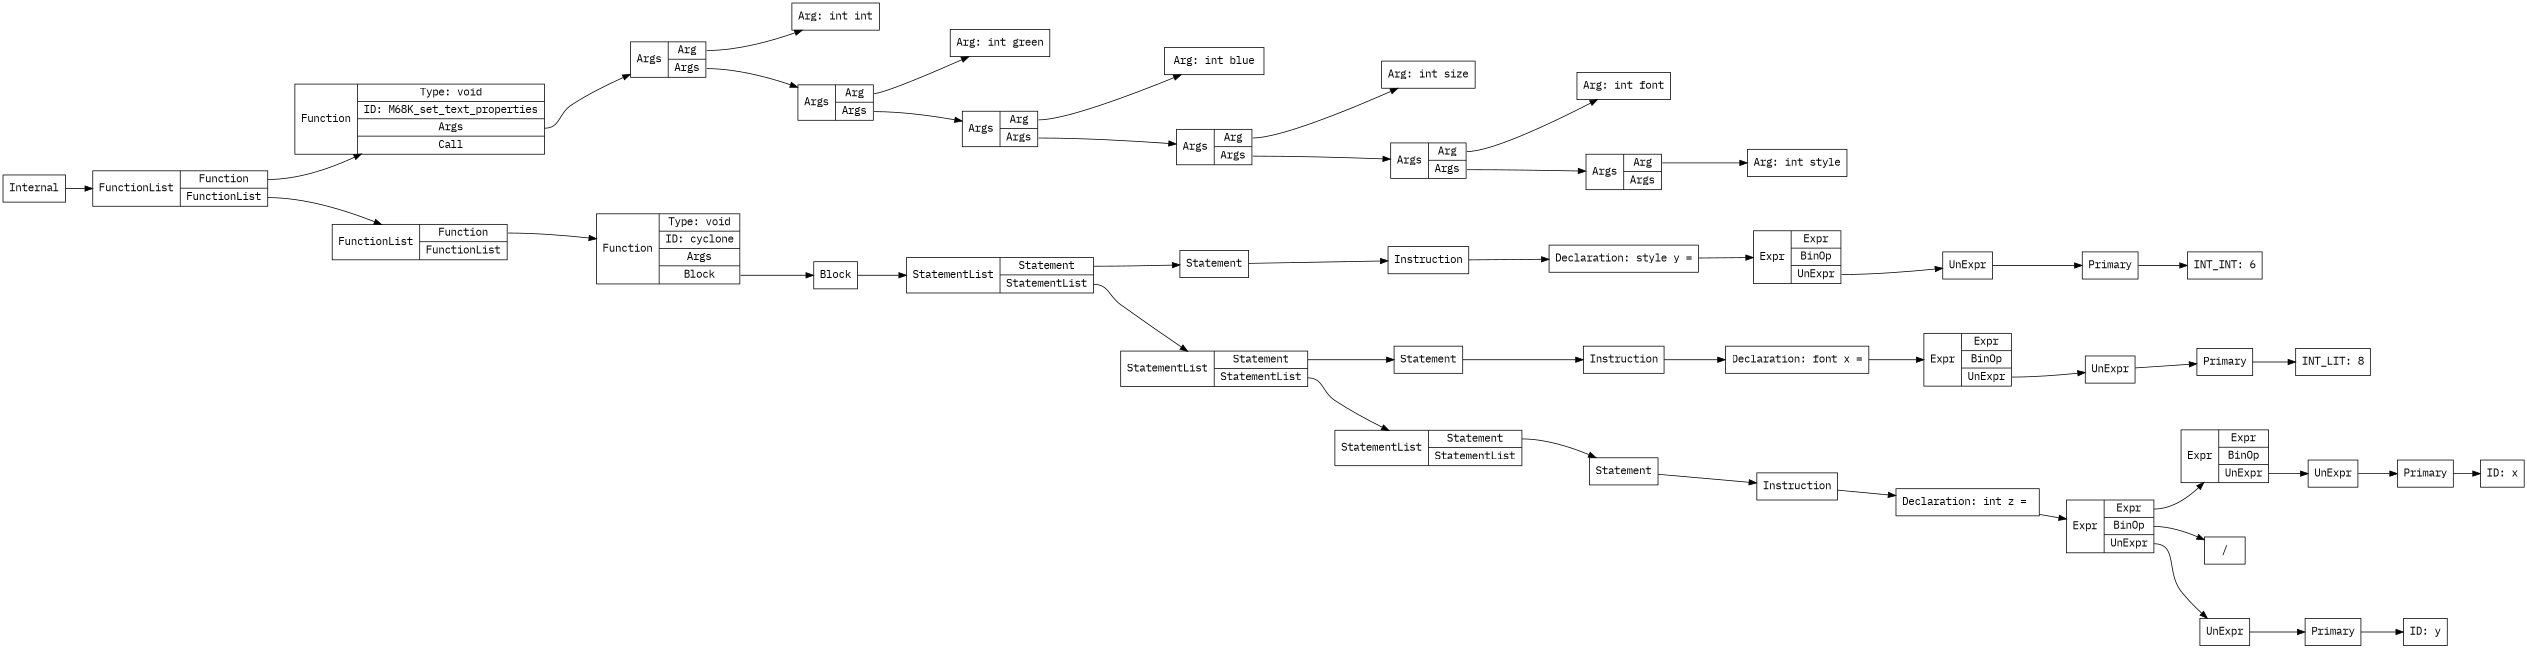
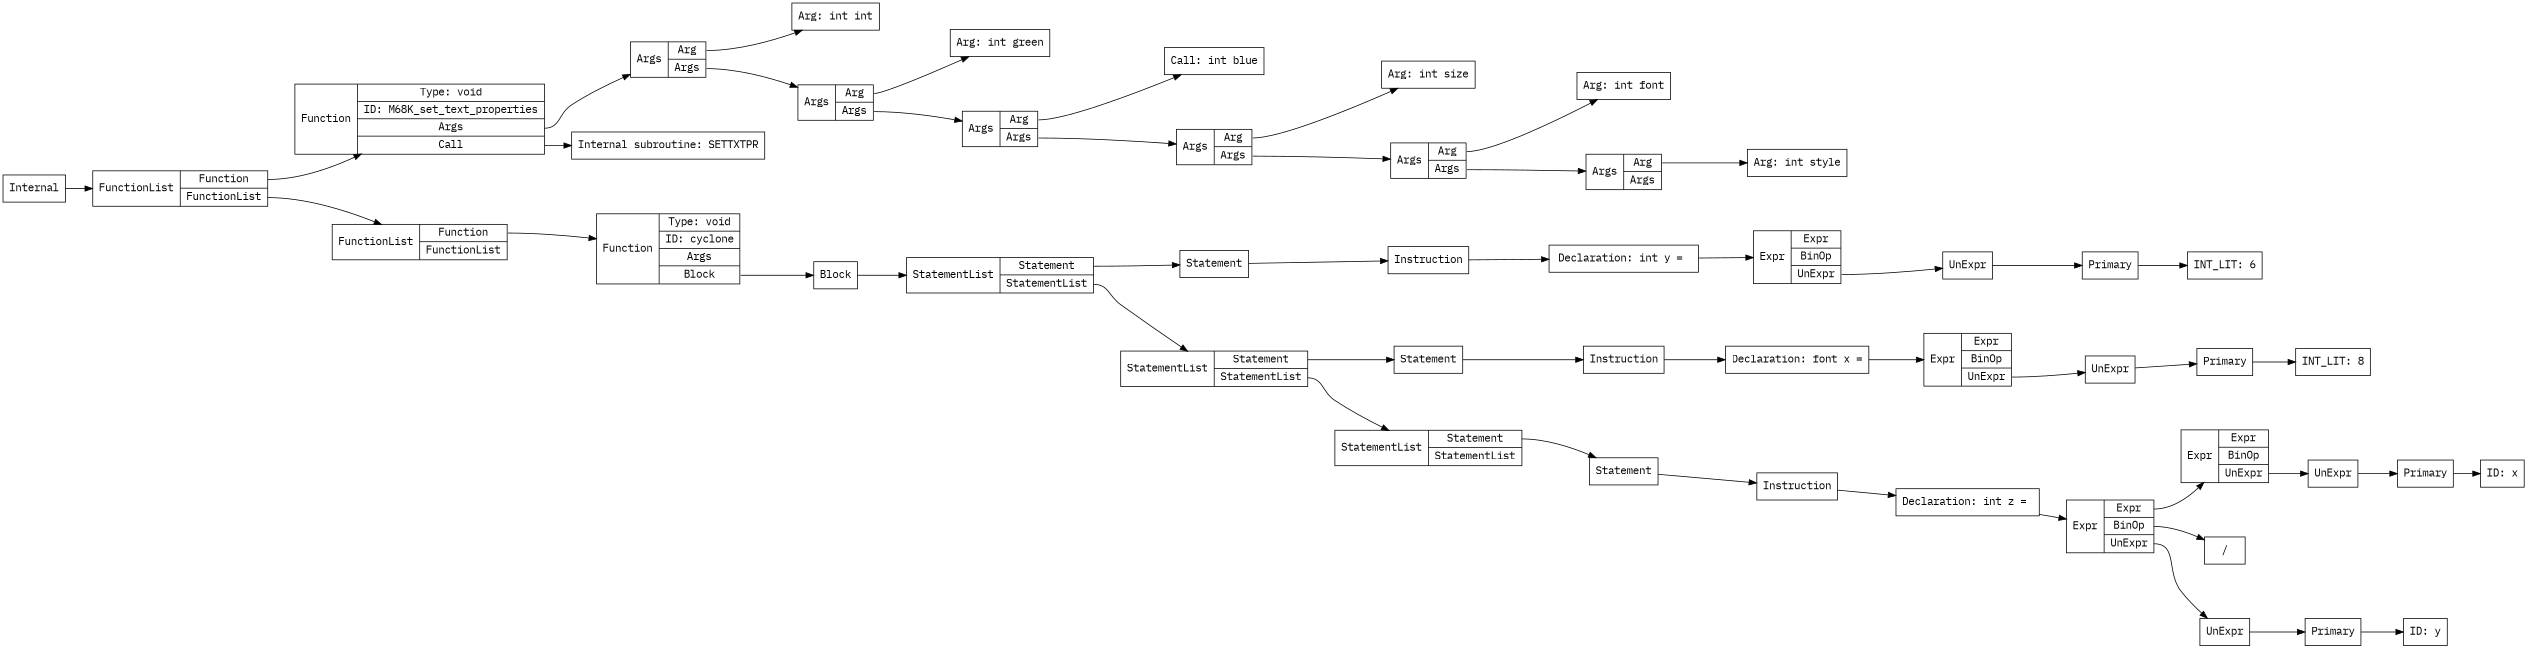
(1214, 61) -> (1214, 61)
none -> (668, 146)
(1624, 259) -> (1624, 259)
(2225, 265) -> (2225, 265)
